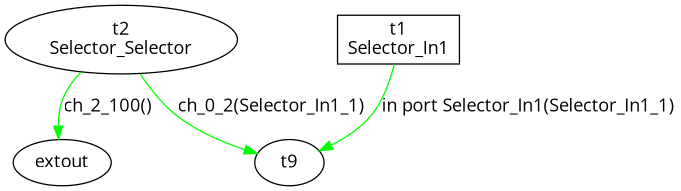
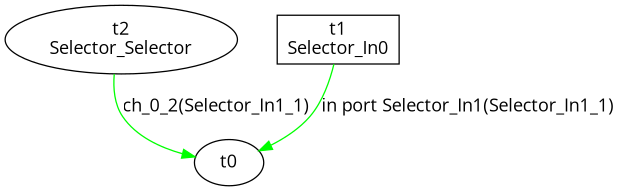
(398, 40) -> (338, 40)
(62, 163) -> none
(289, 163) -> (229, 163)
